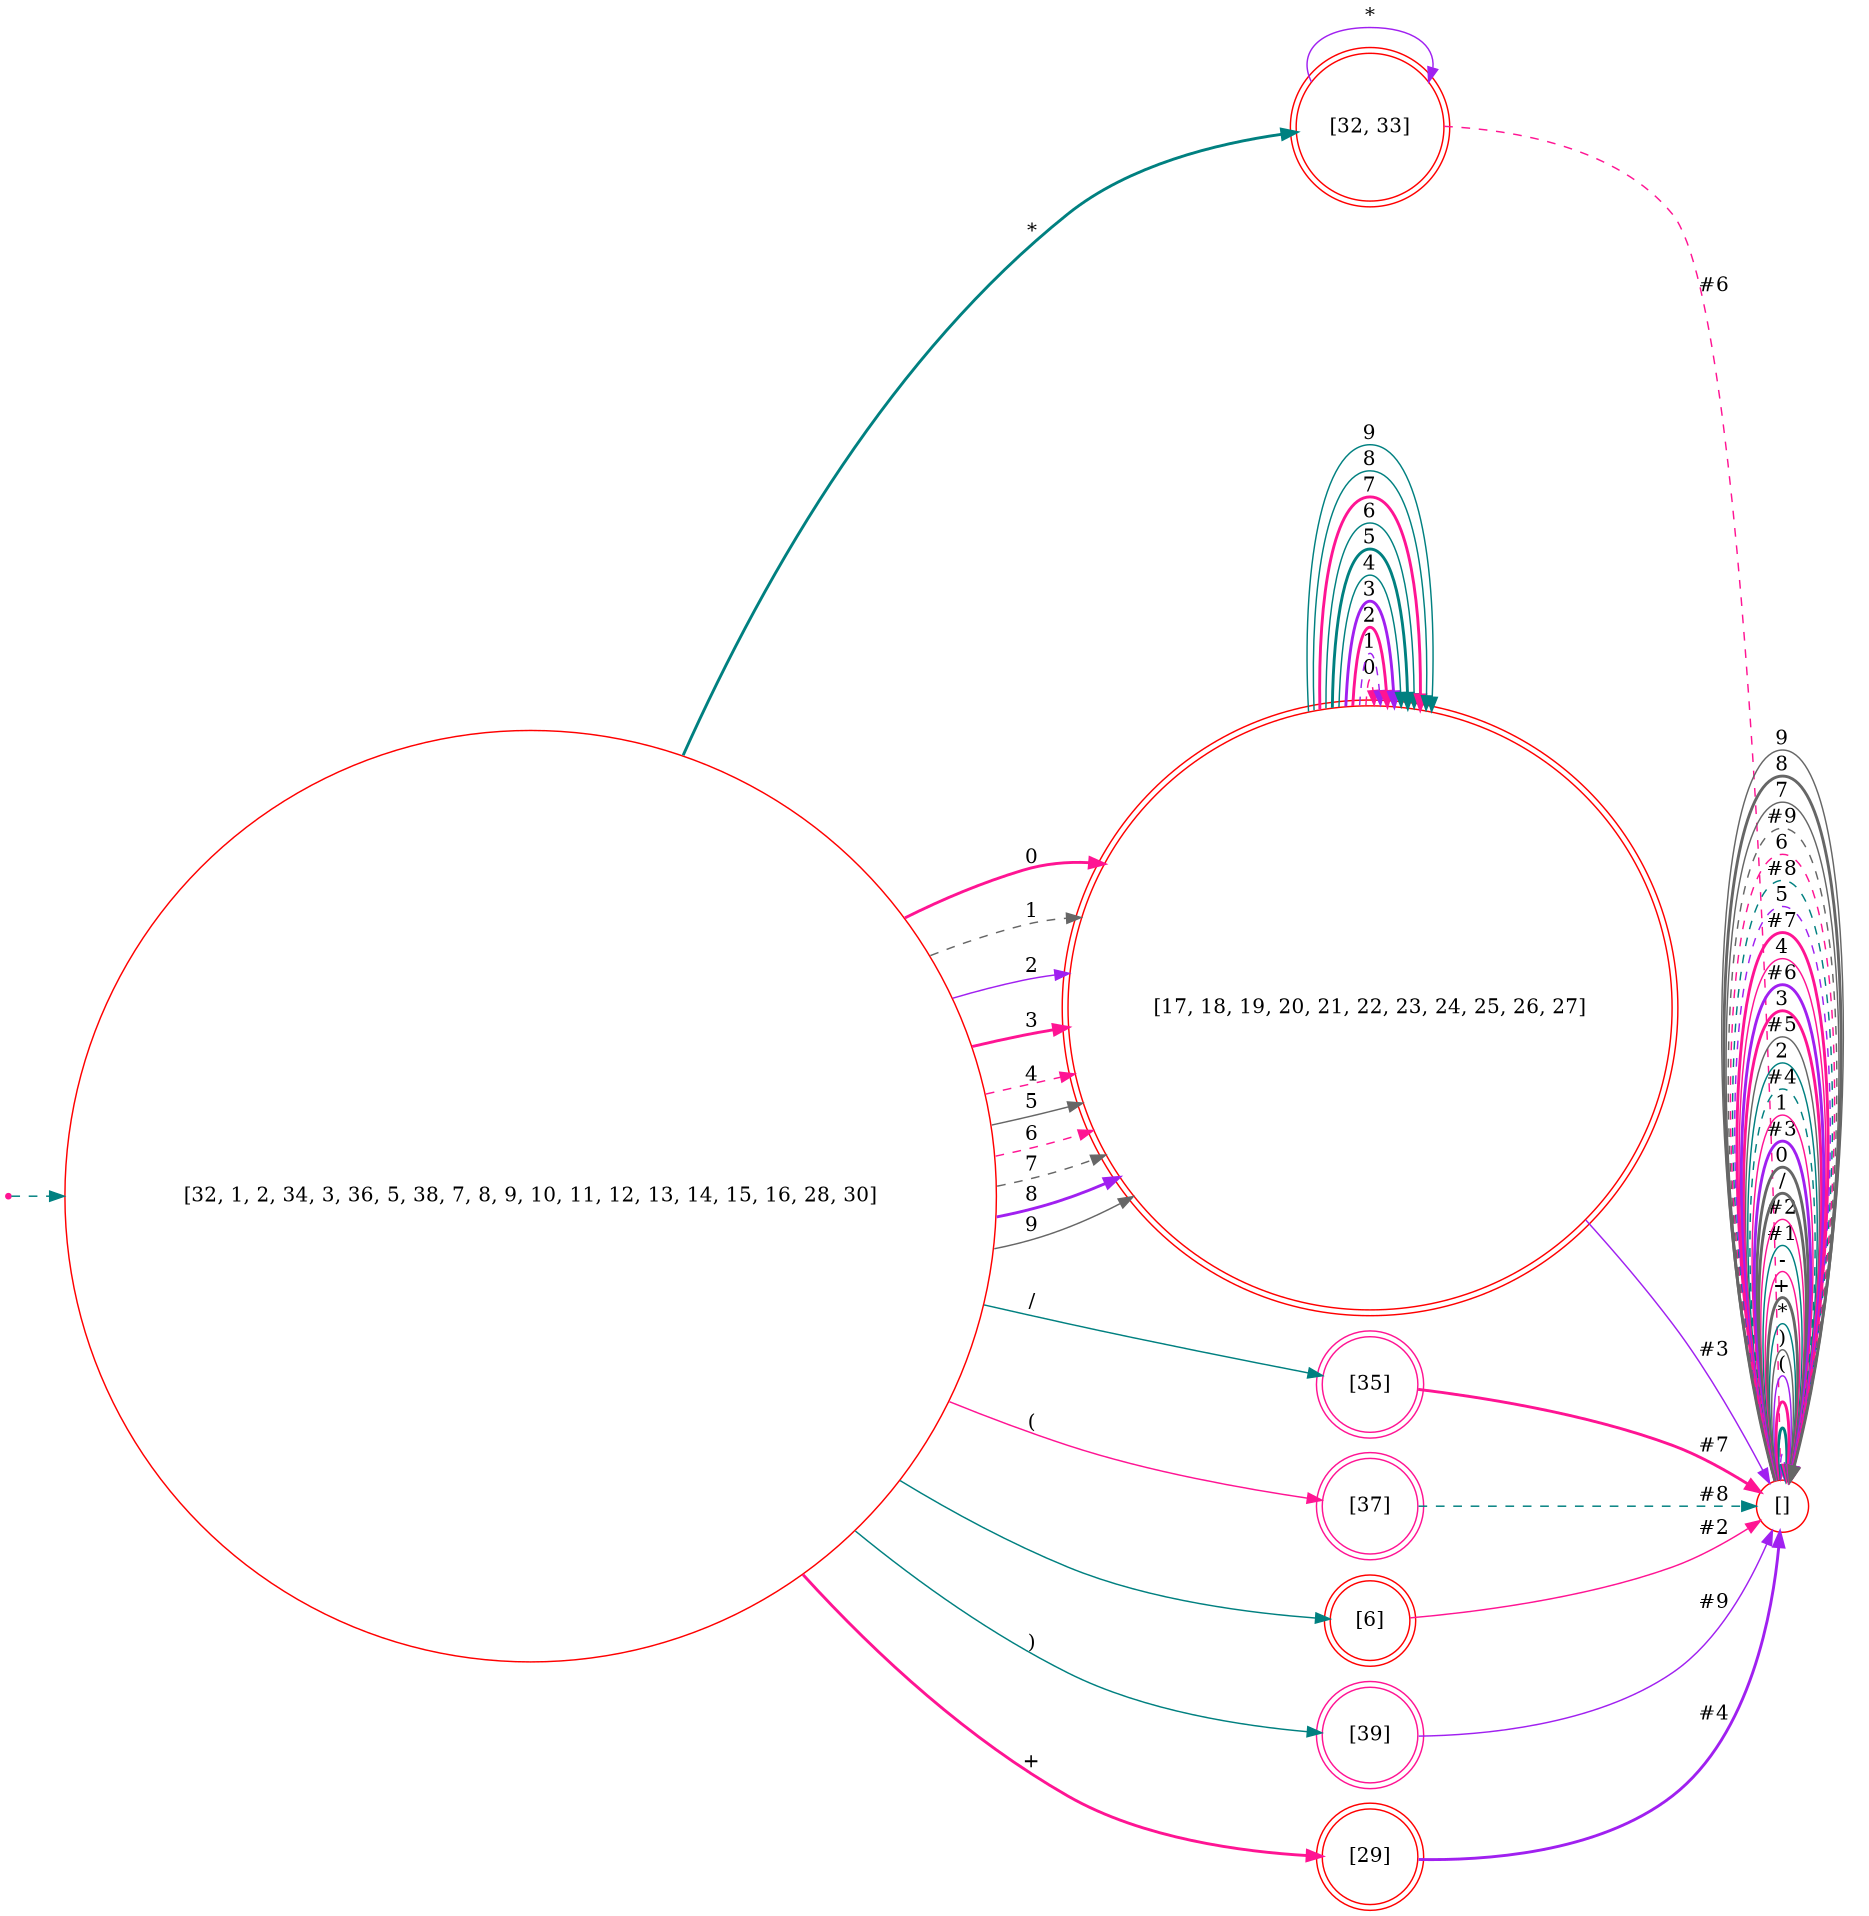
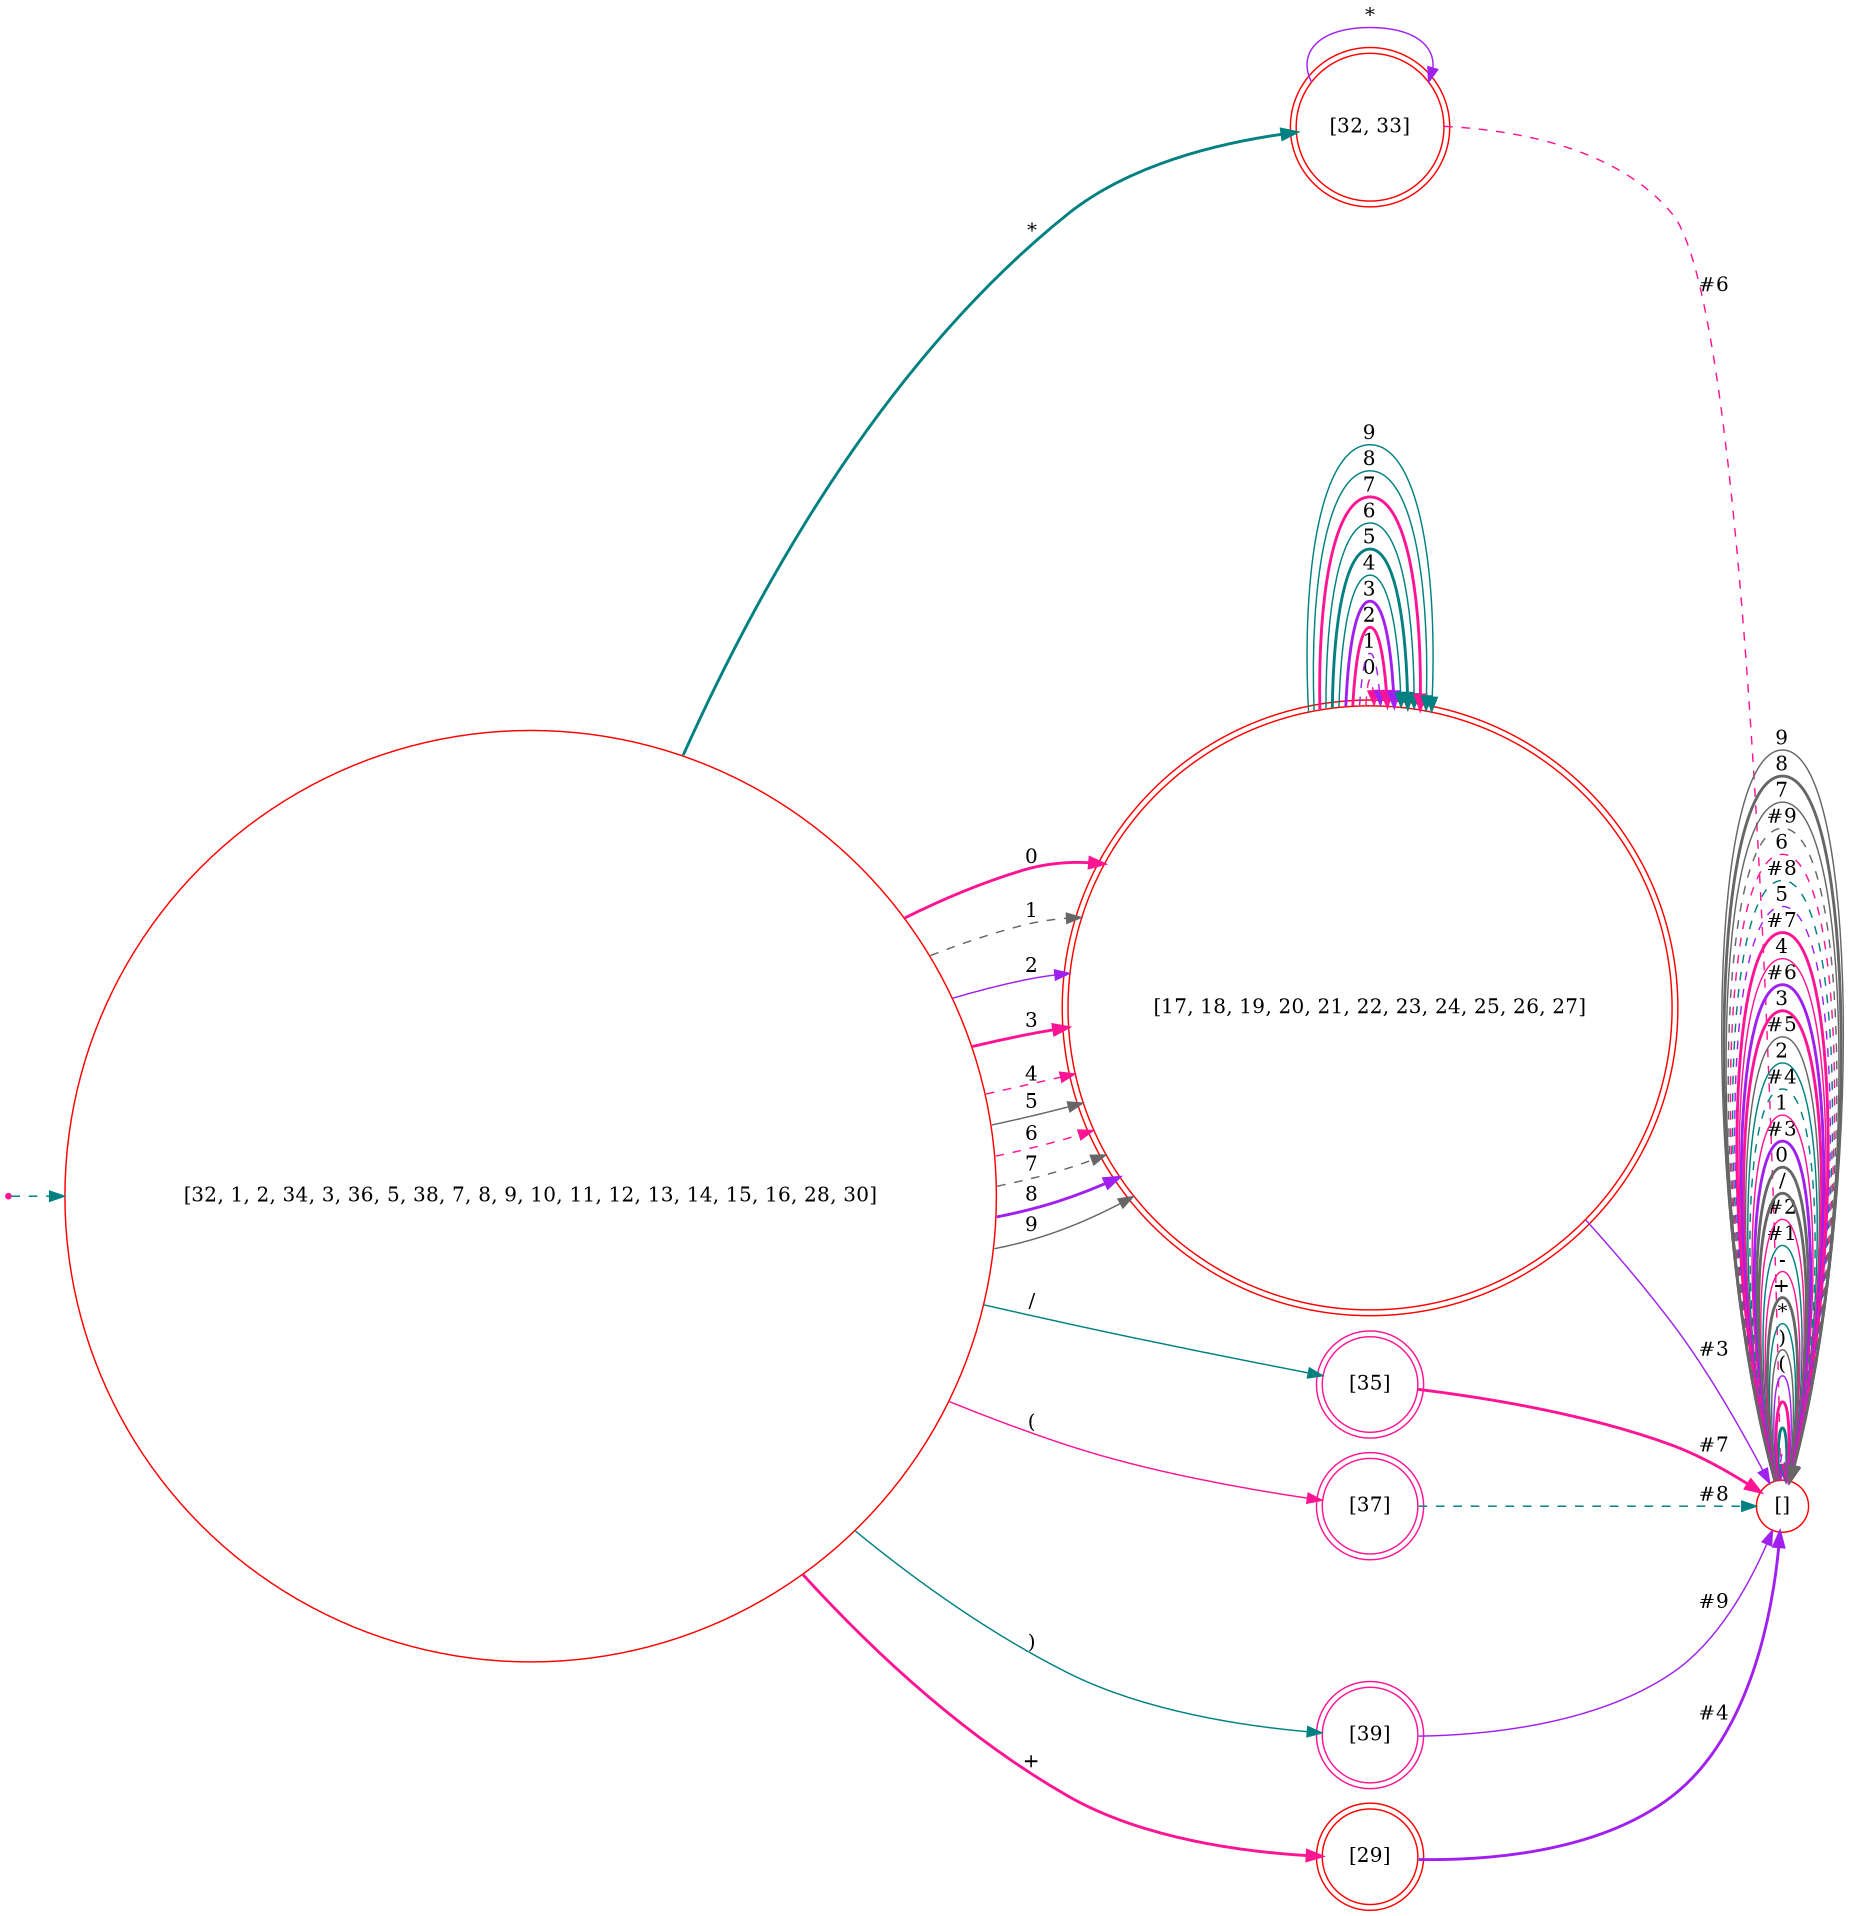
(1370, 1621) -> none
